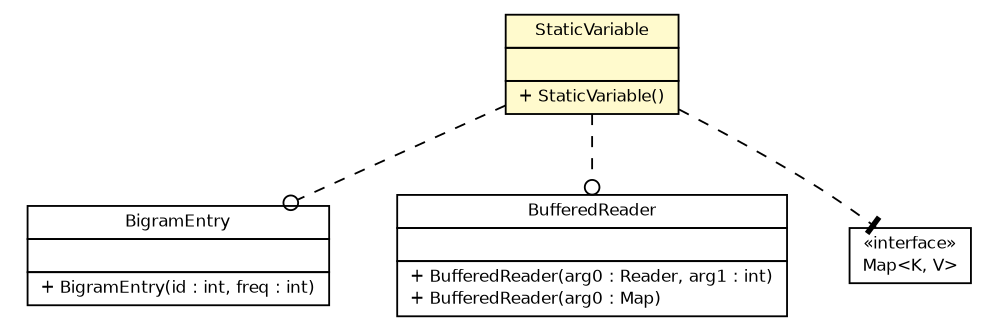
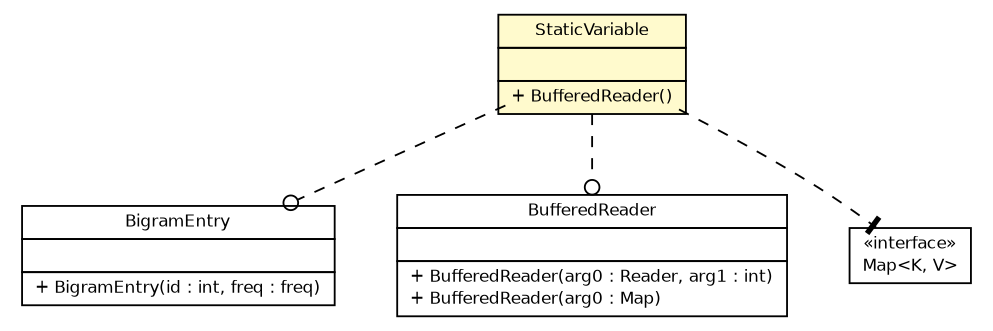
(592, 97) -> (592, 97)
(178, 288) -> (178, 288)
